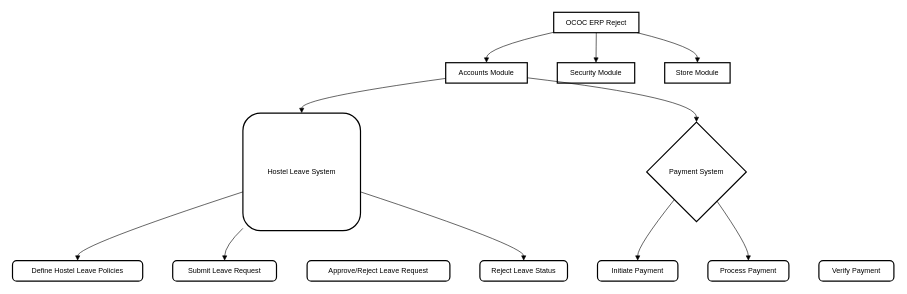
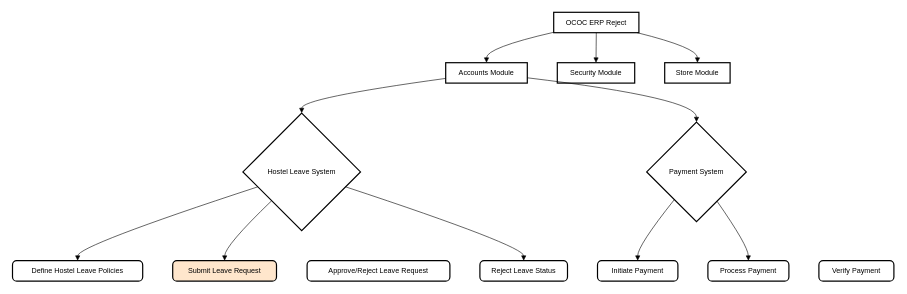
(302, 172) -> (302, 172)
(224, 271) -> (224, 271)
